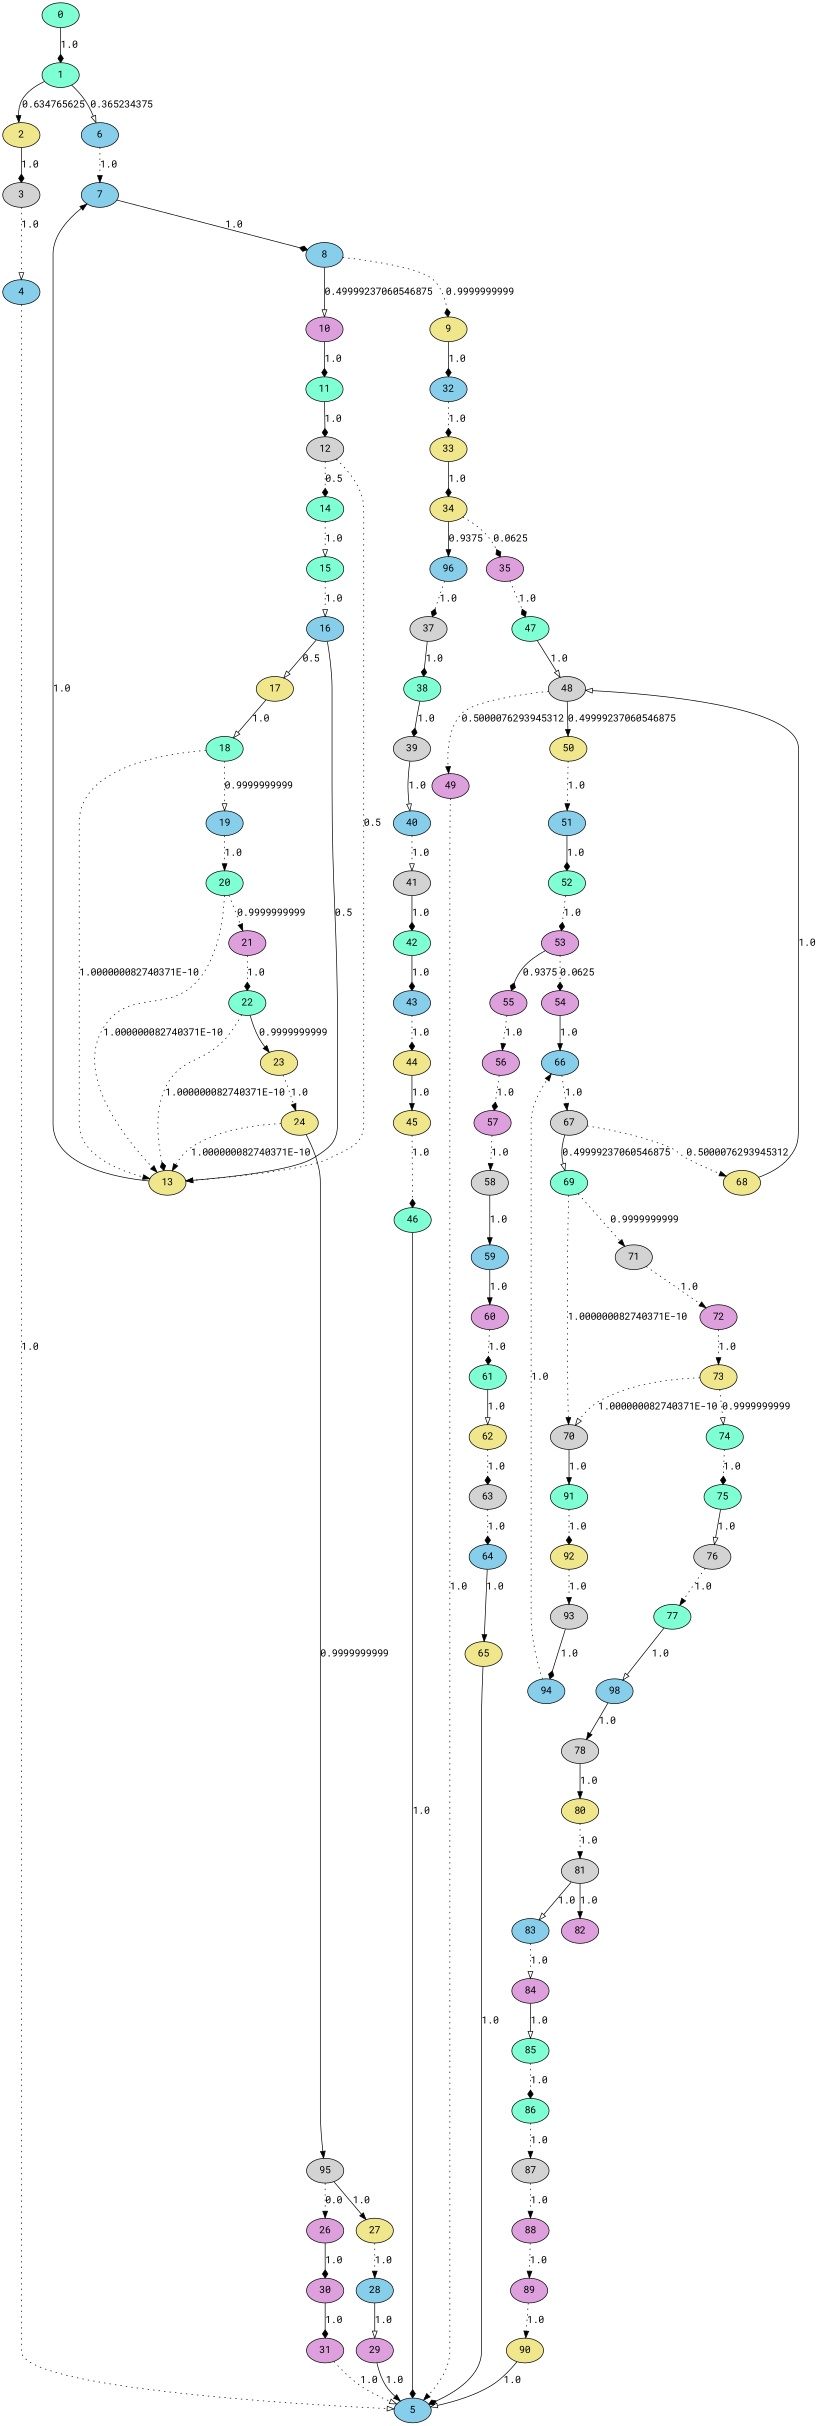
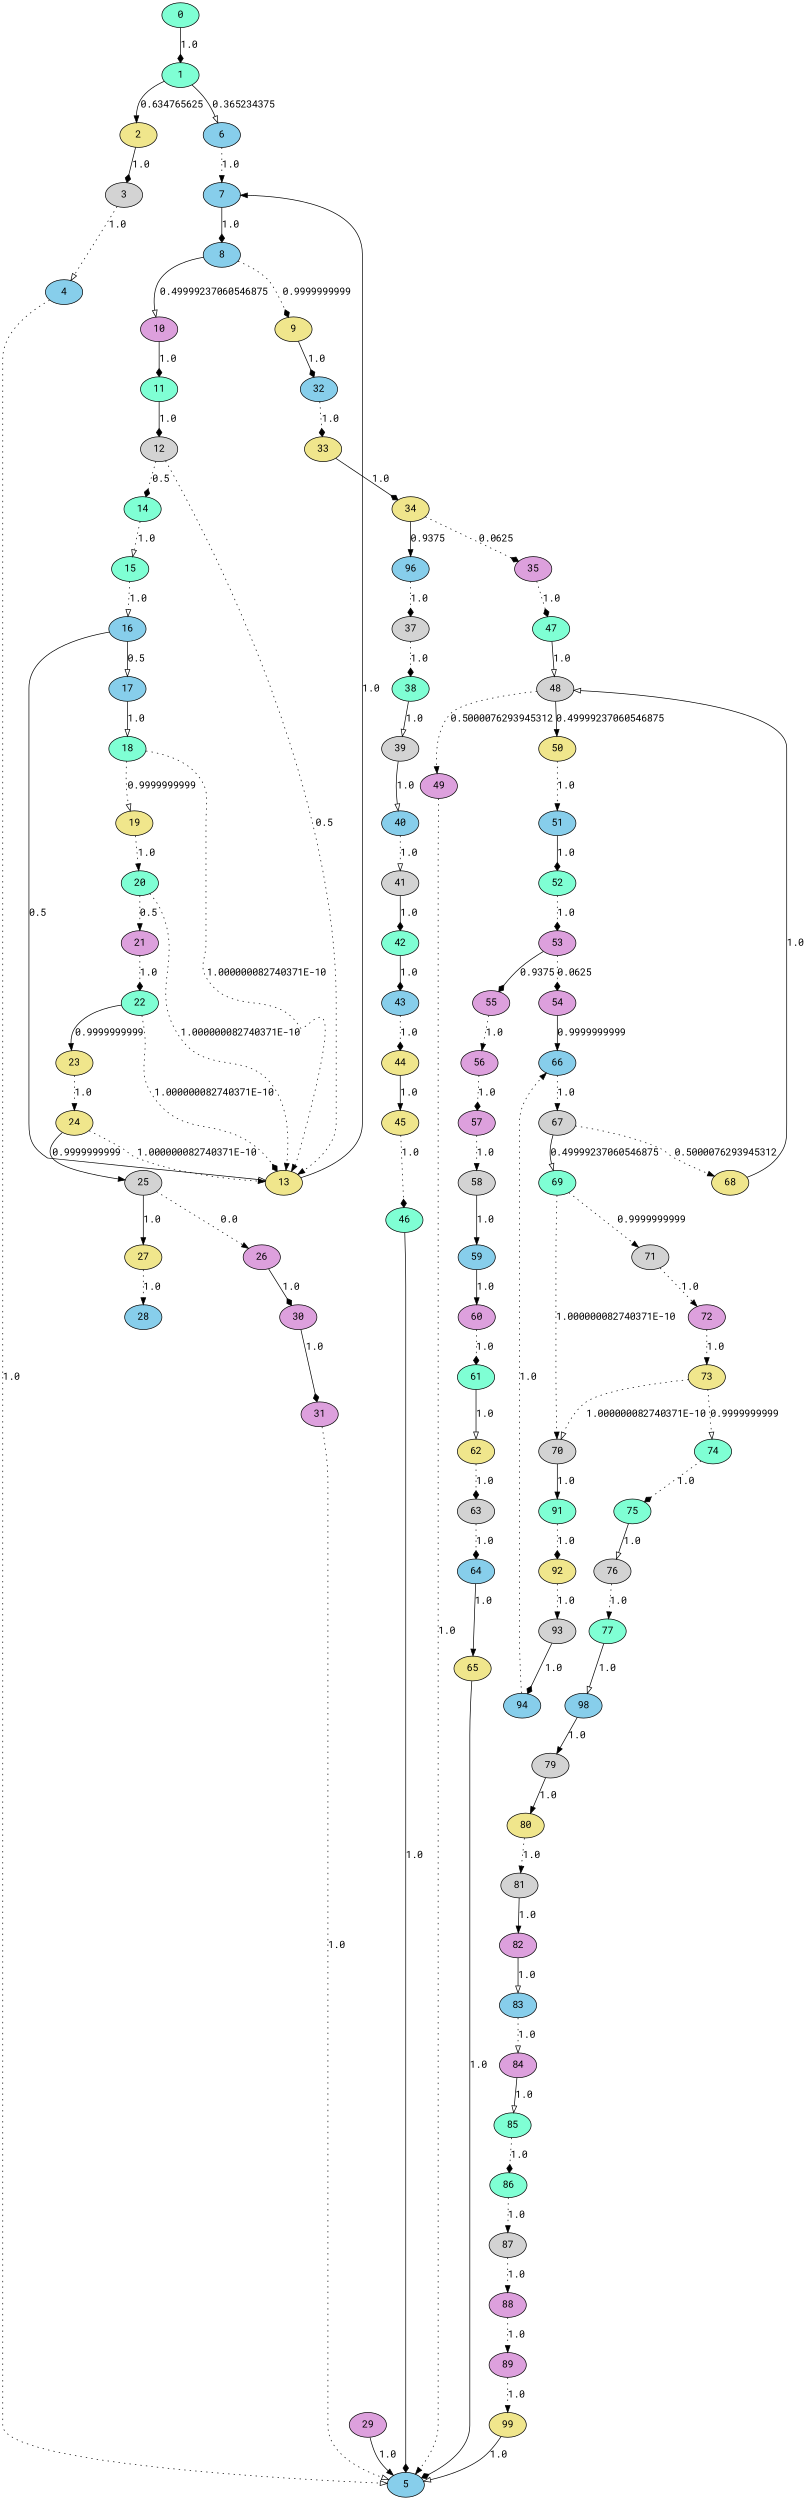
(426, 655) -> (411, 655)
(275, 689) -> (127, 689)
(417, 715) -> (406, 715)
(225, 823) -> (134, 823)
(271, 913) -> (148, 913)
(569, 1033) -> (592, 1033)
(580, 1751) -> (550, 1766)
(557, 1898) -> (518, 1972)
(325, 2171) -> (143, 1183)
(375, 2317) -> none
(525, 2350) -> (508, 2425)
